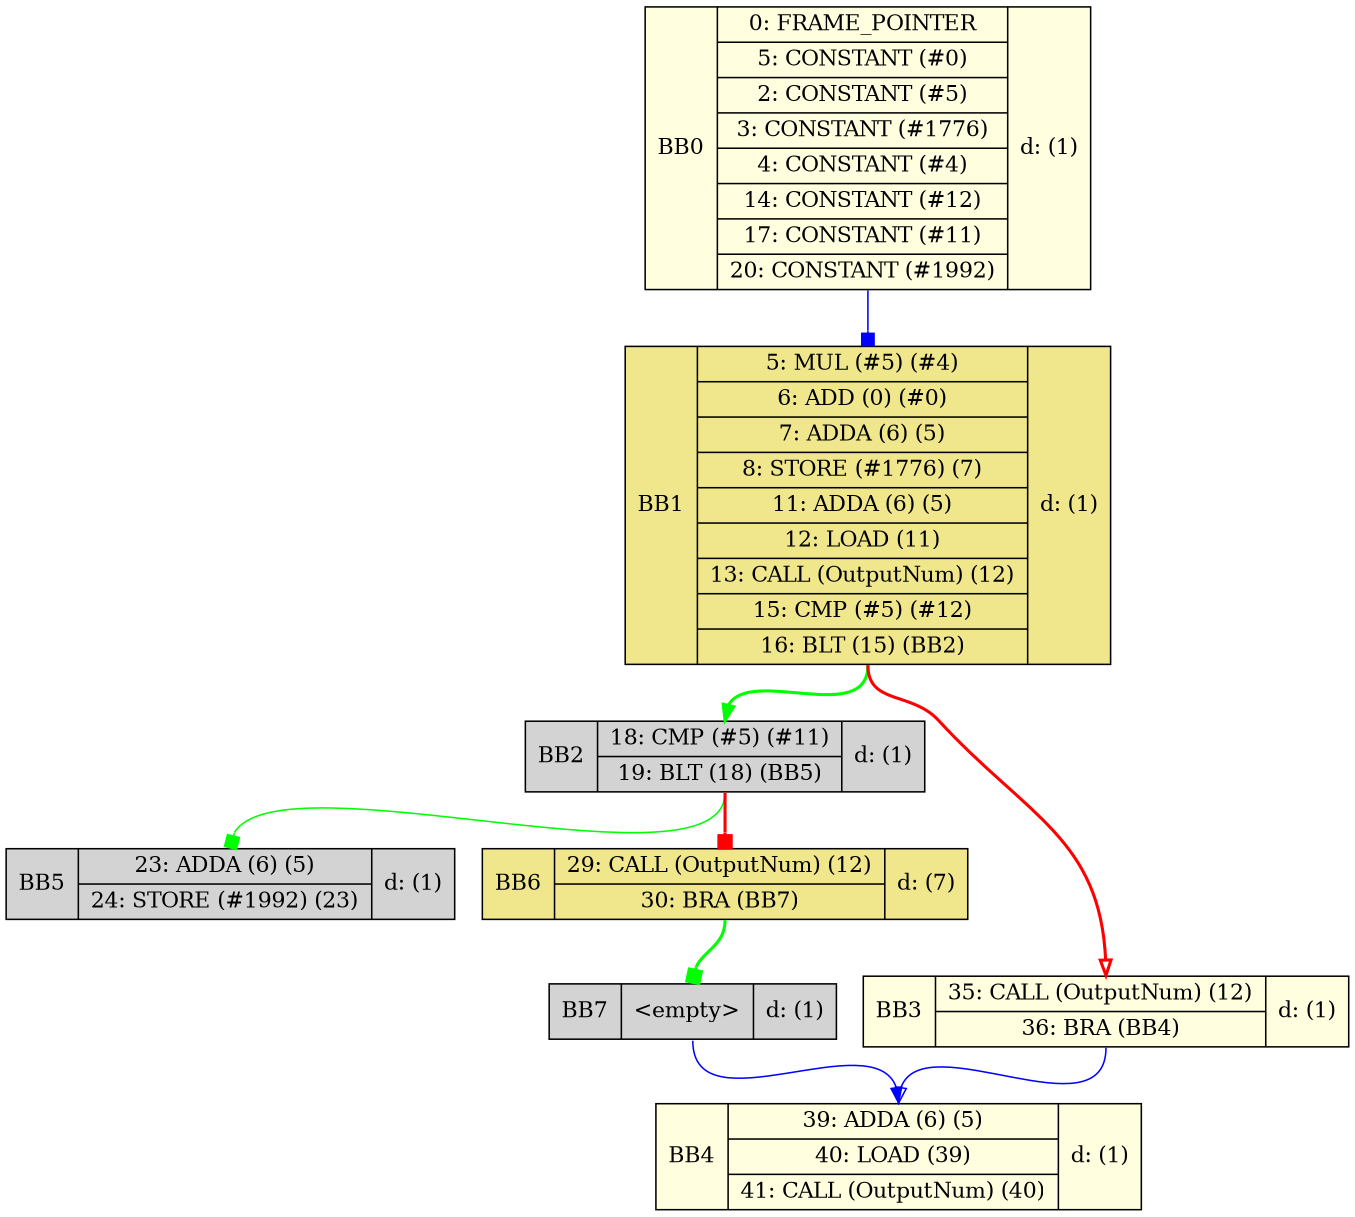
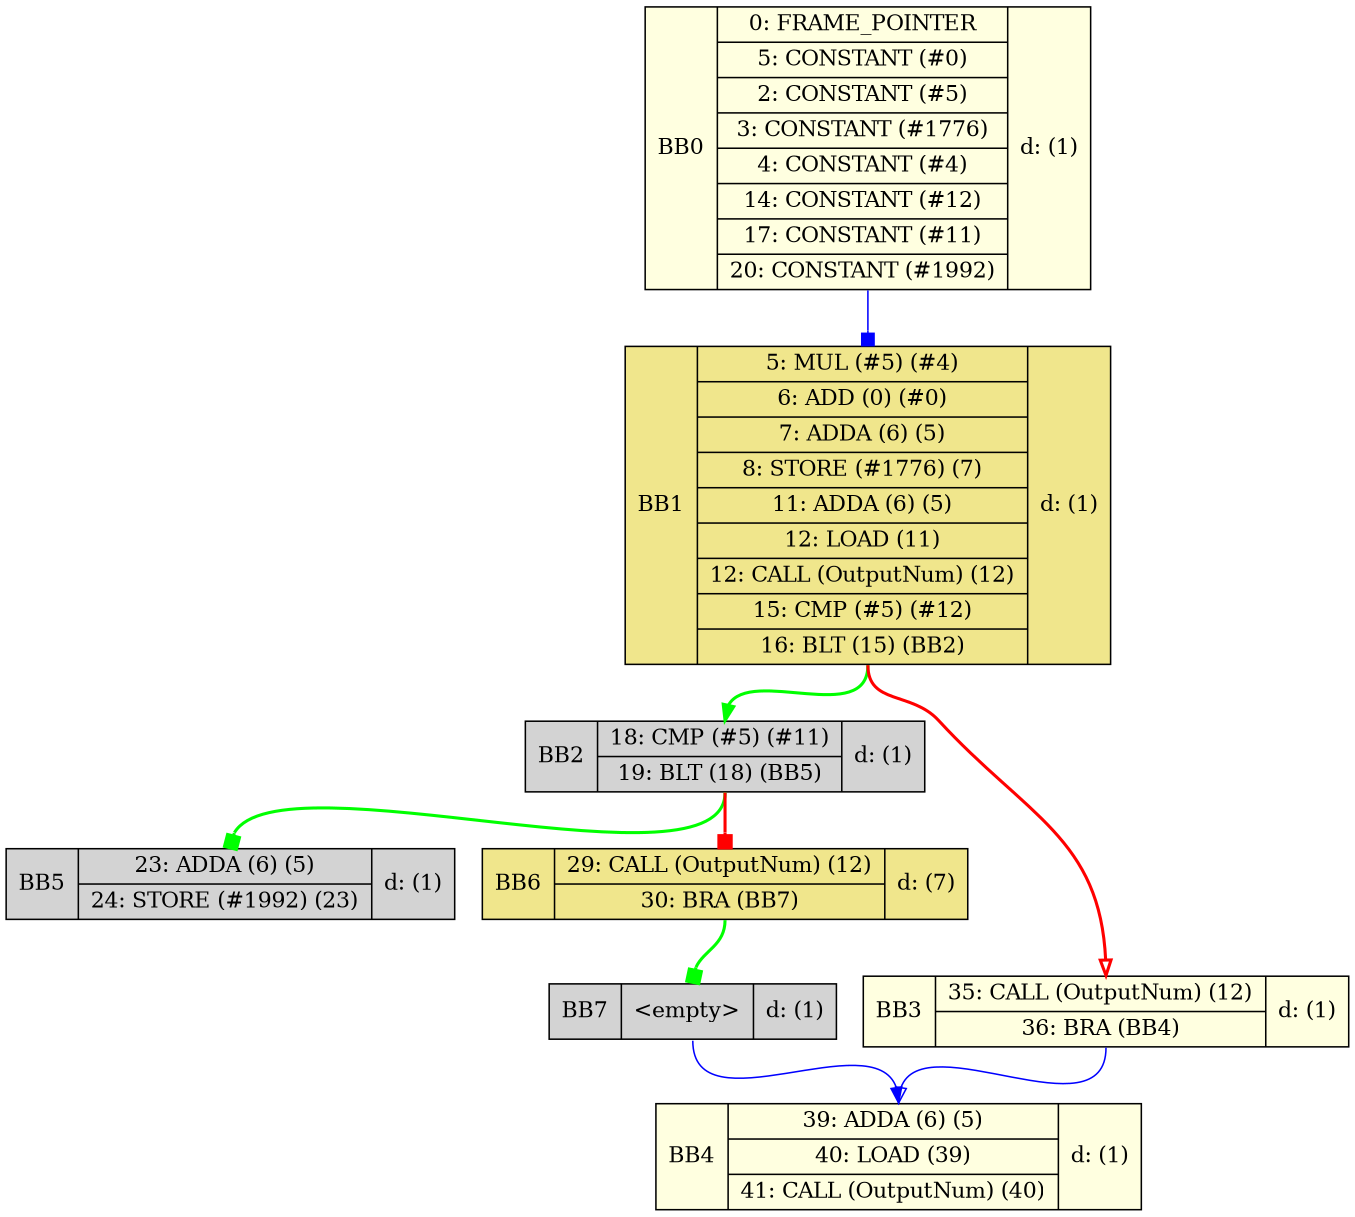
(863, 575) -> (863, 575)
(485, 821) -> (485, 821)
